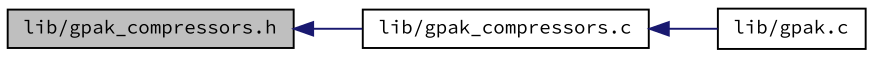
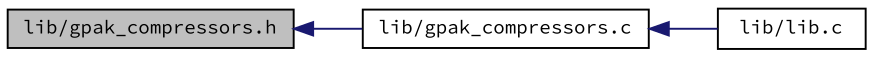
(792, 29) -> (792, 29)
